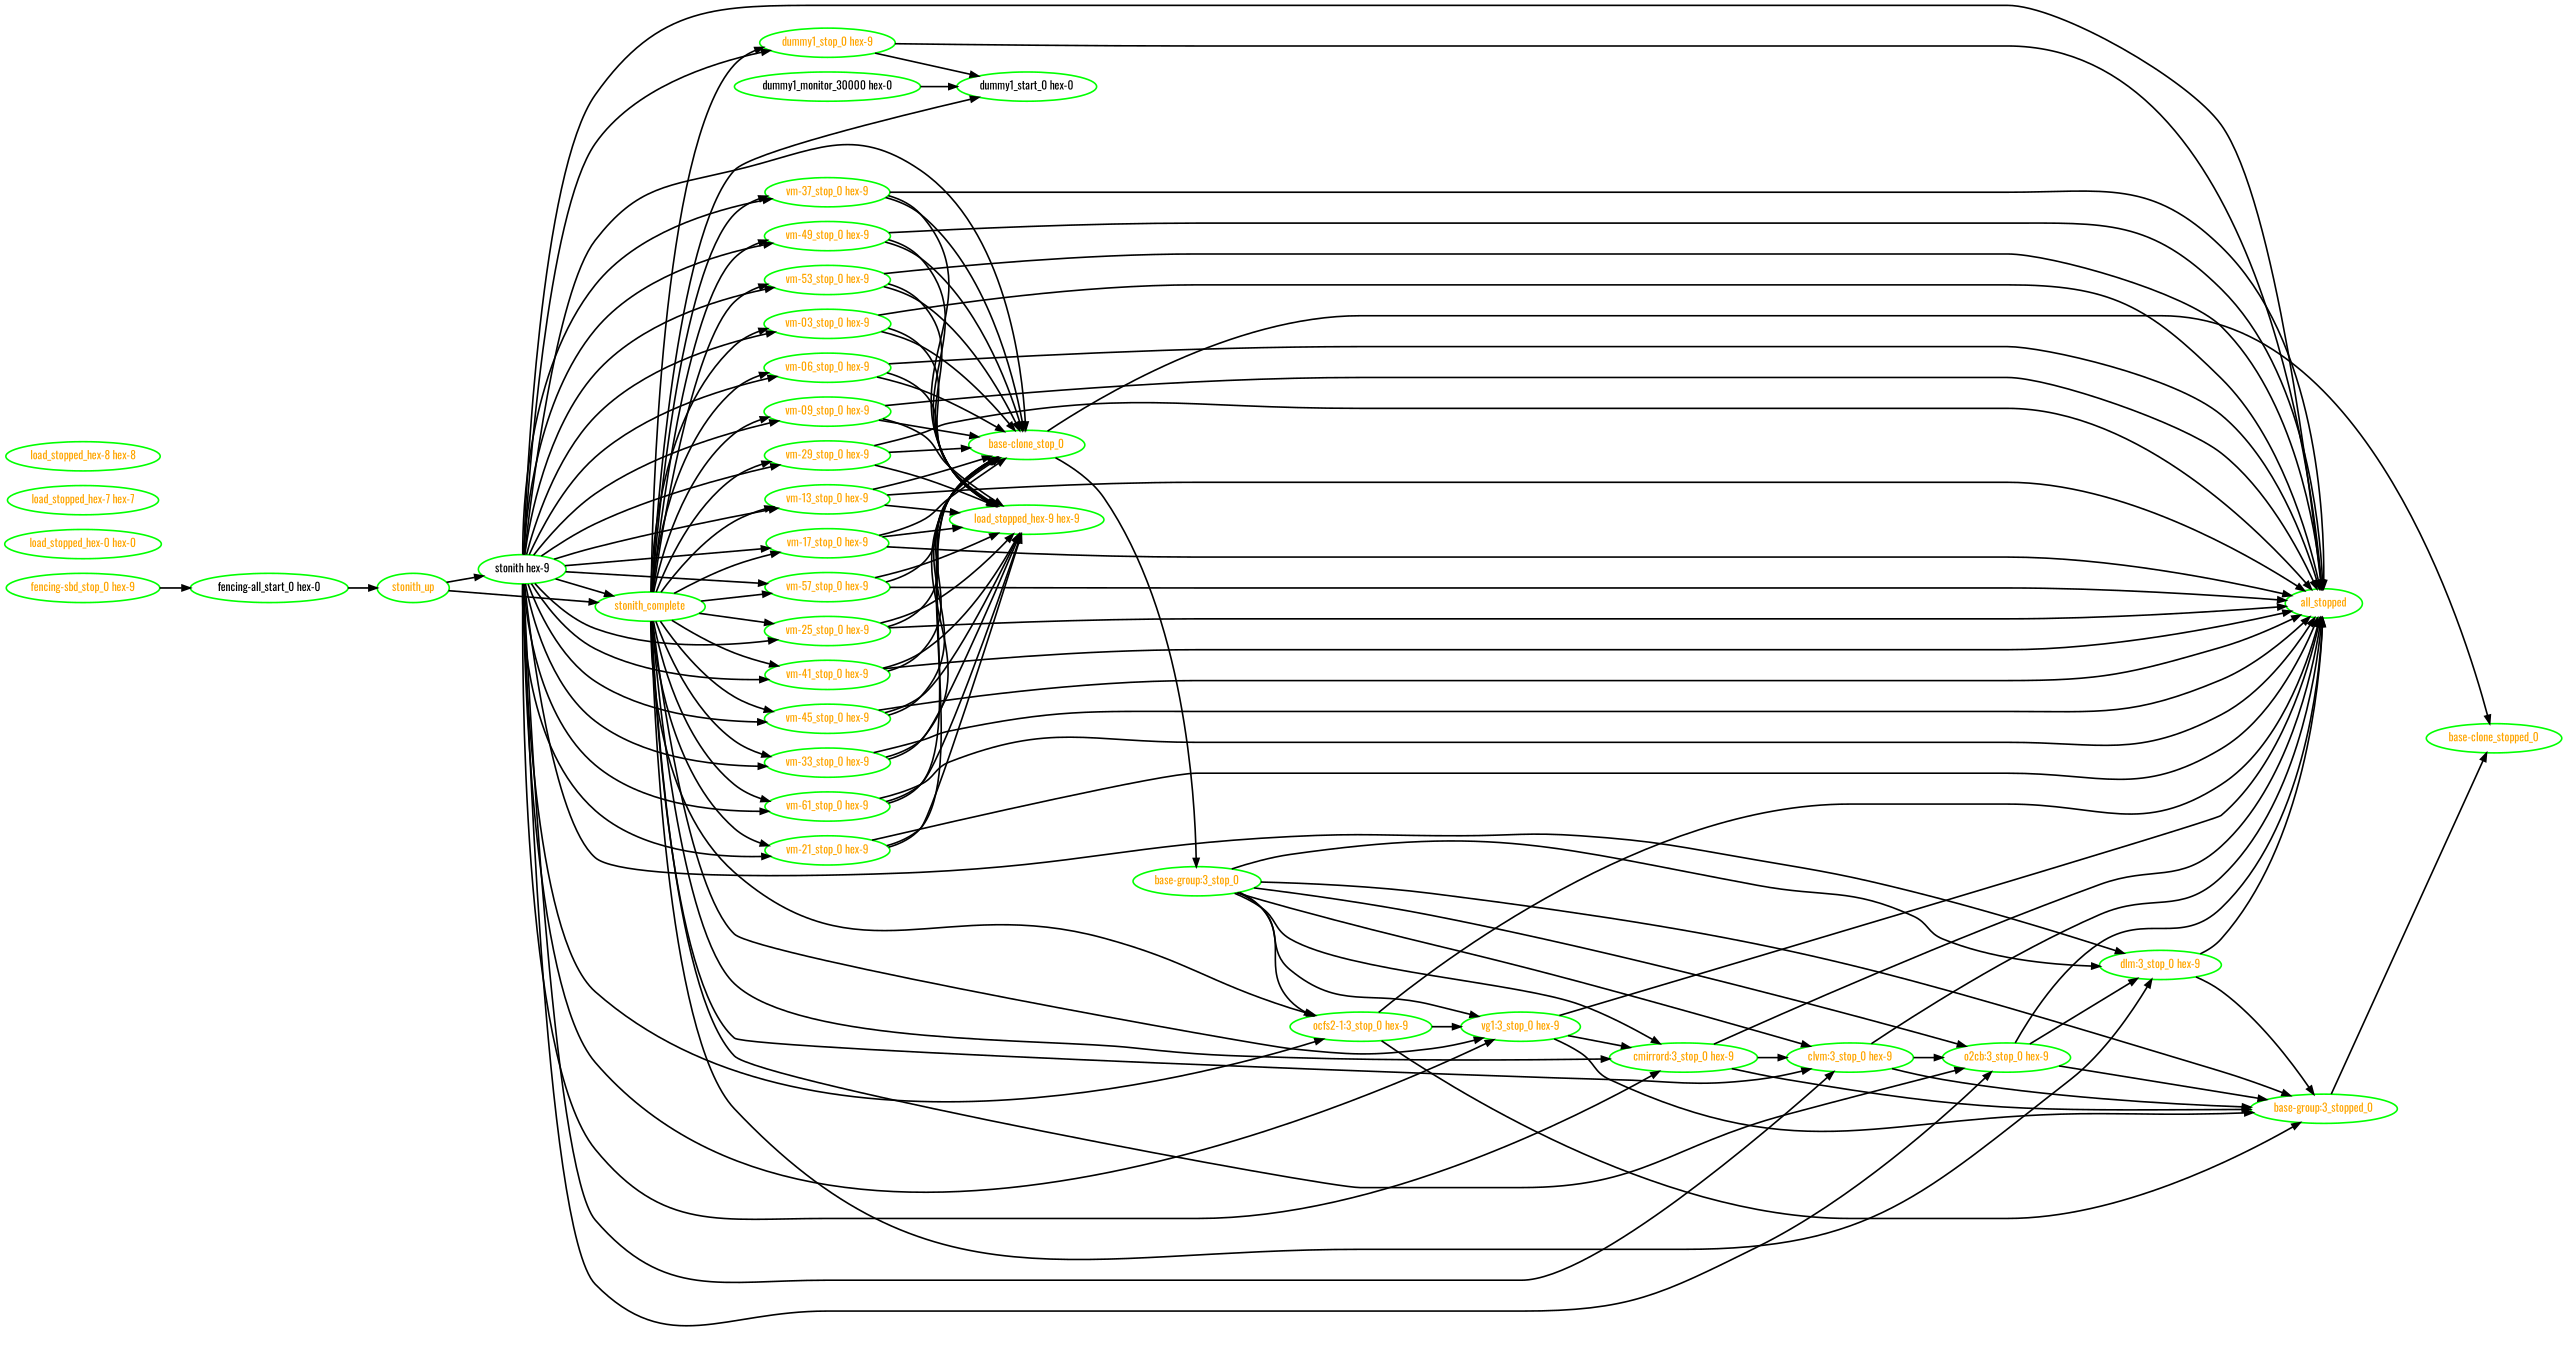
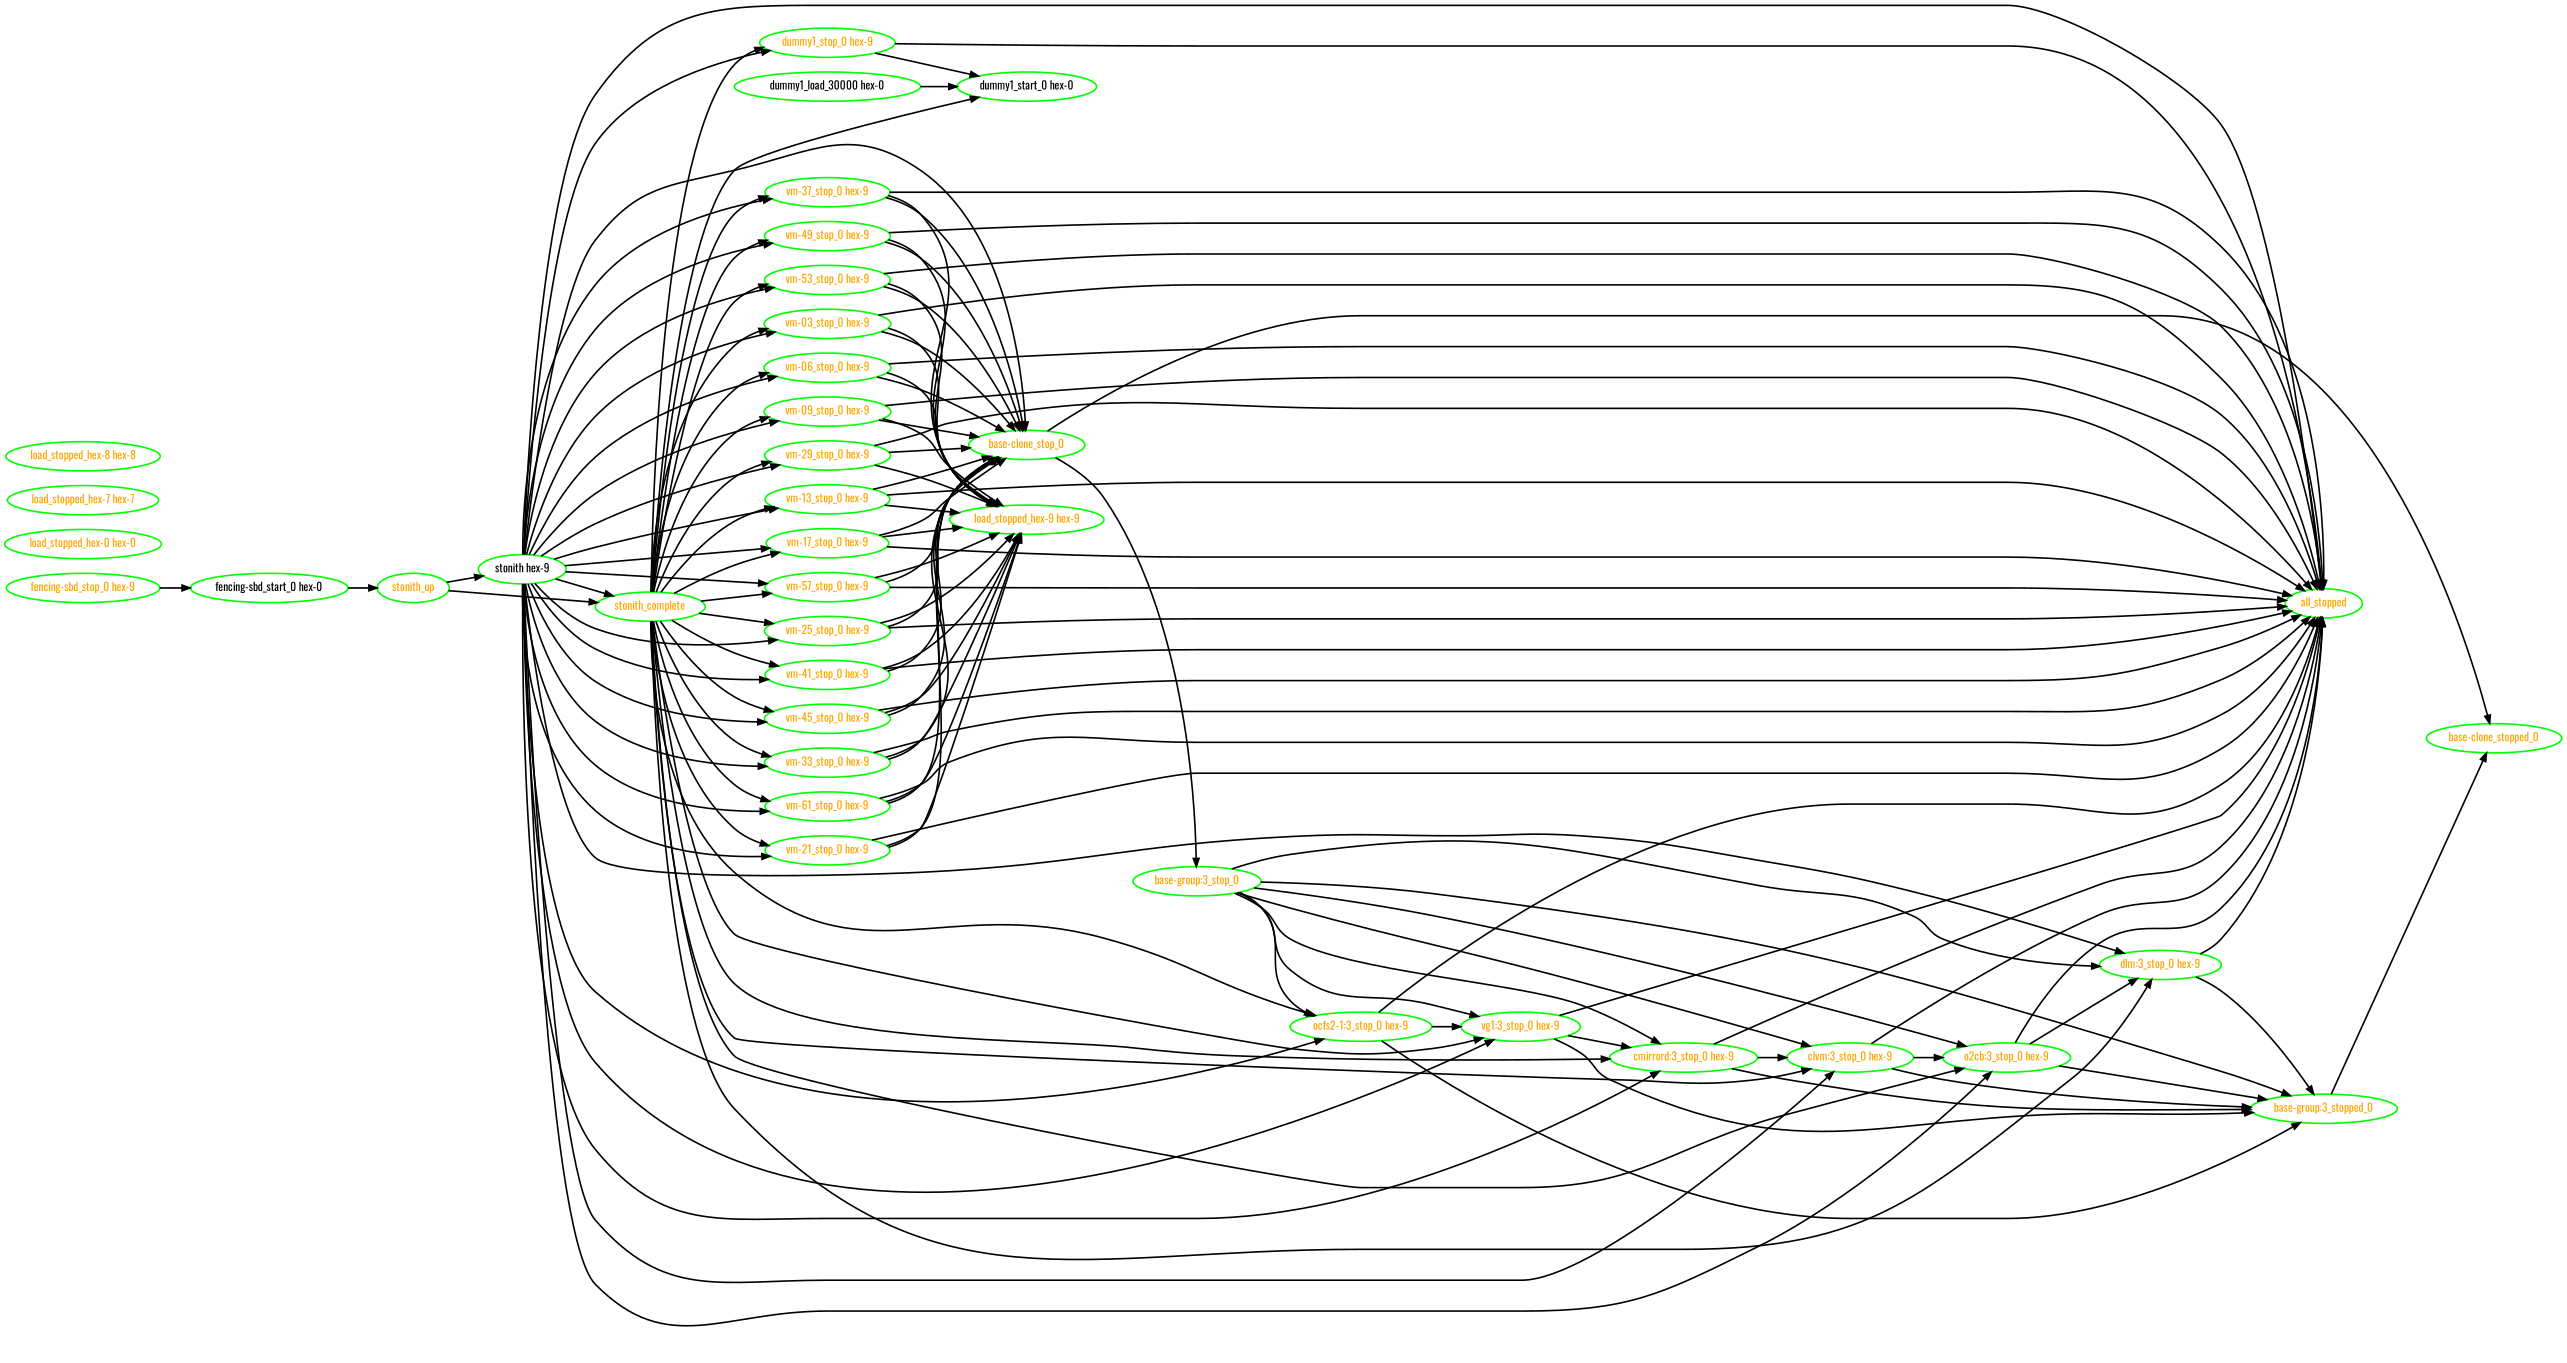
(827, 87) -> (827, 87)
(269, 588) -> (269, 588)
